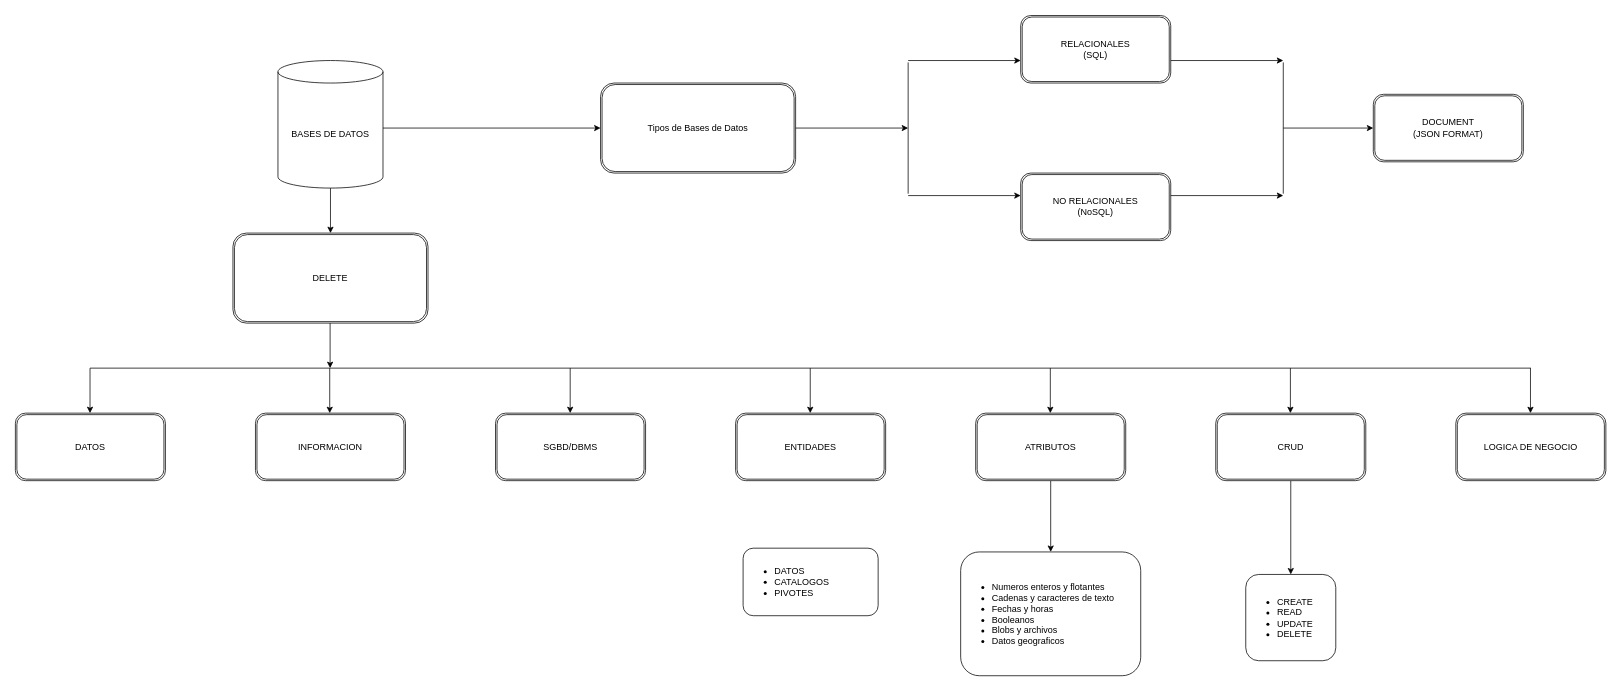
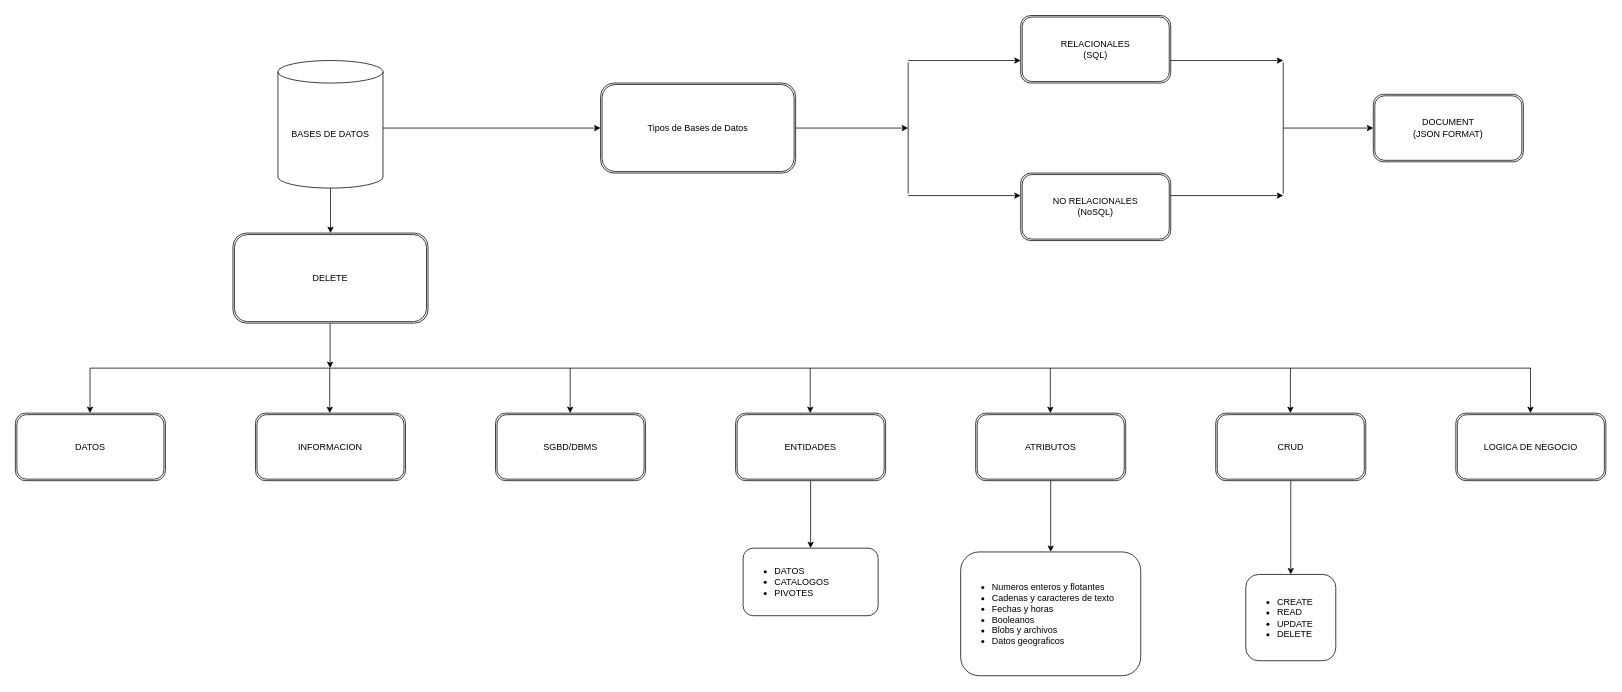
none -> (810, 512)
